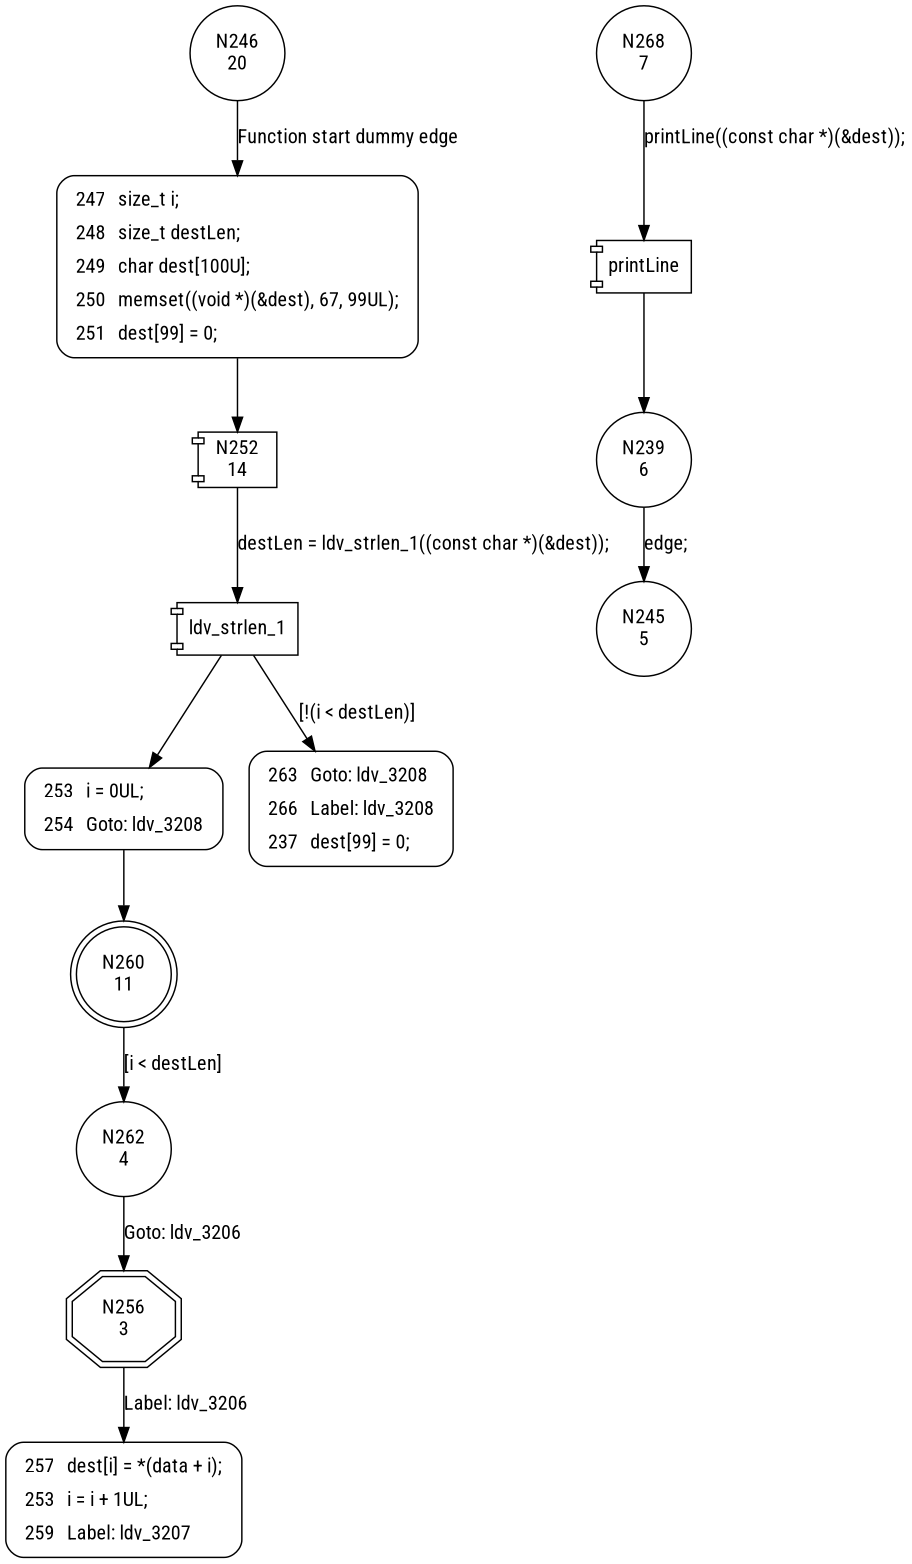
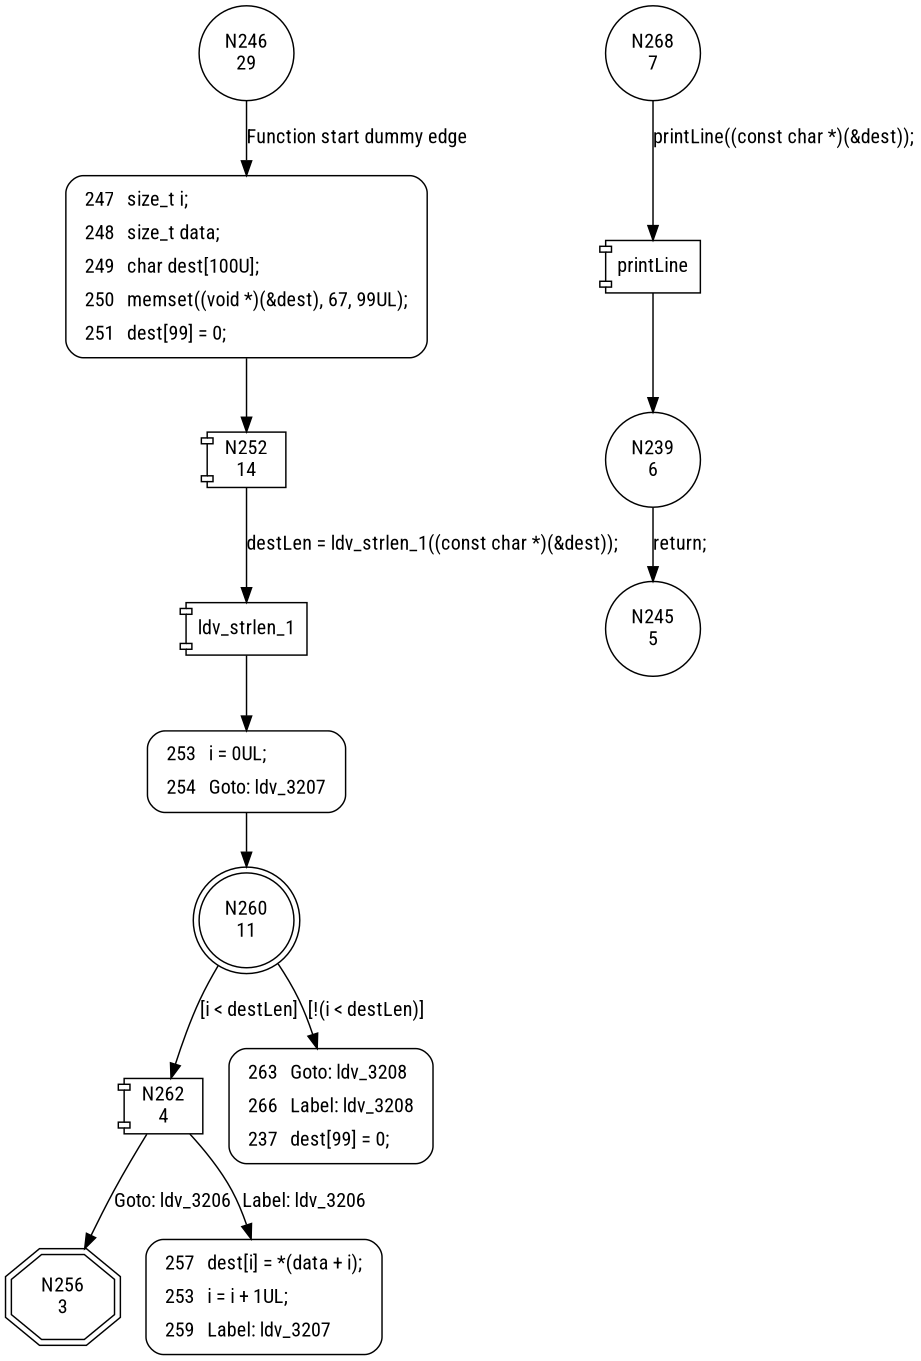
(237, 53) -> (247, 53)
(180, 233) -> (174, 233)
(667, 544) -> (680, 544)
(280, 697) -> (298, 998)
(145, 825) -> (268, 788)
(124, 1149) -> (163, 1106)
(124, 1397) -> (223, 1176)
